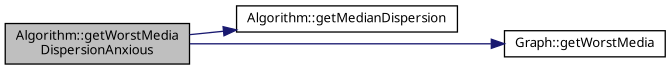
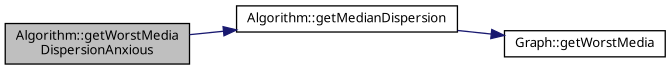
(340, 44) -> (474, 32)
